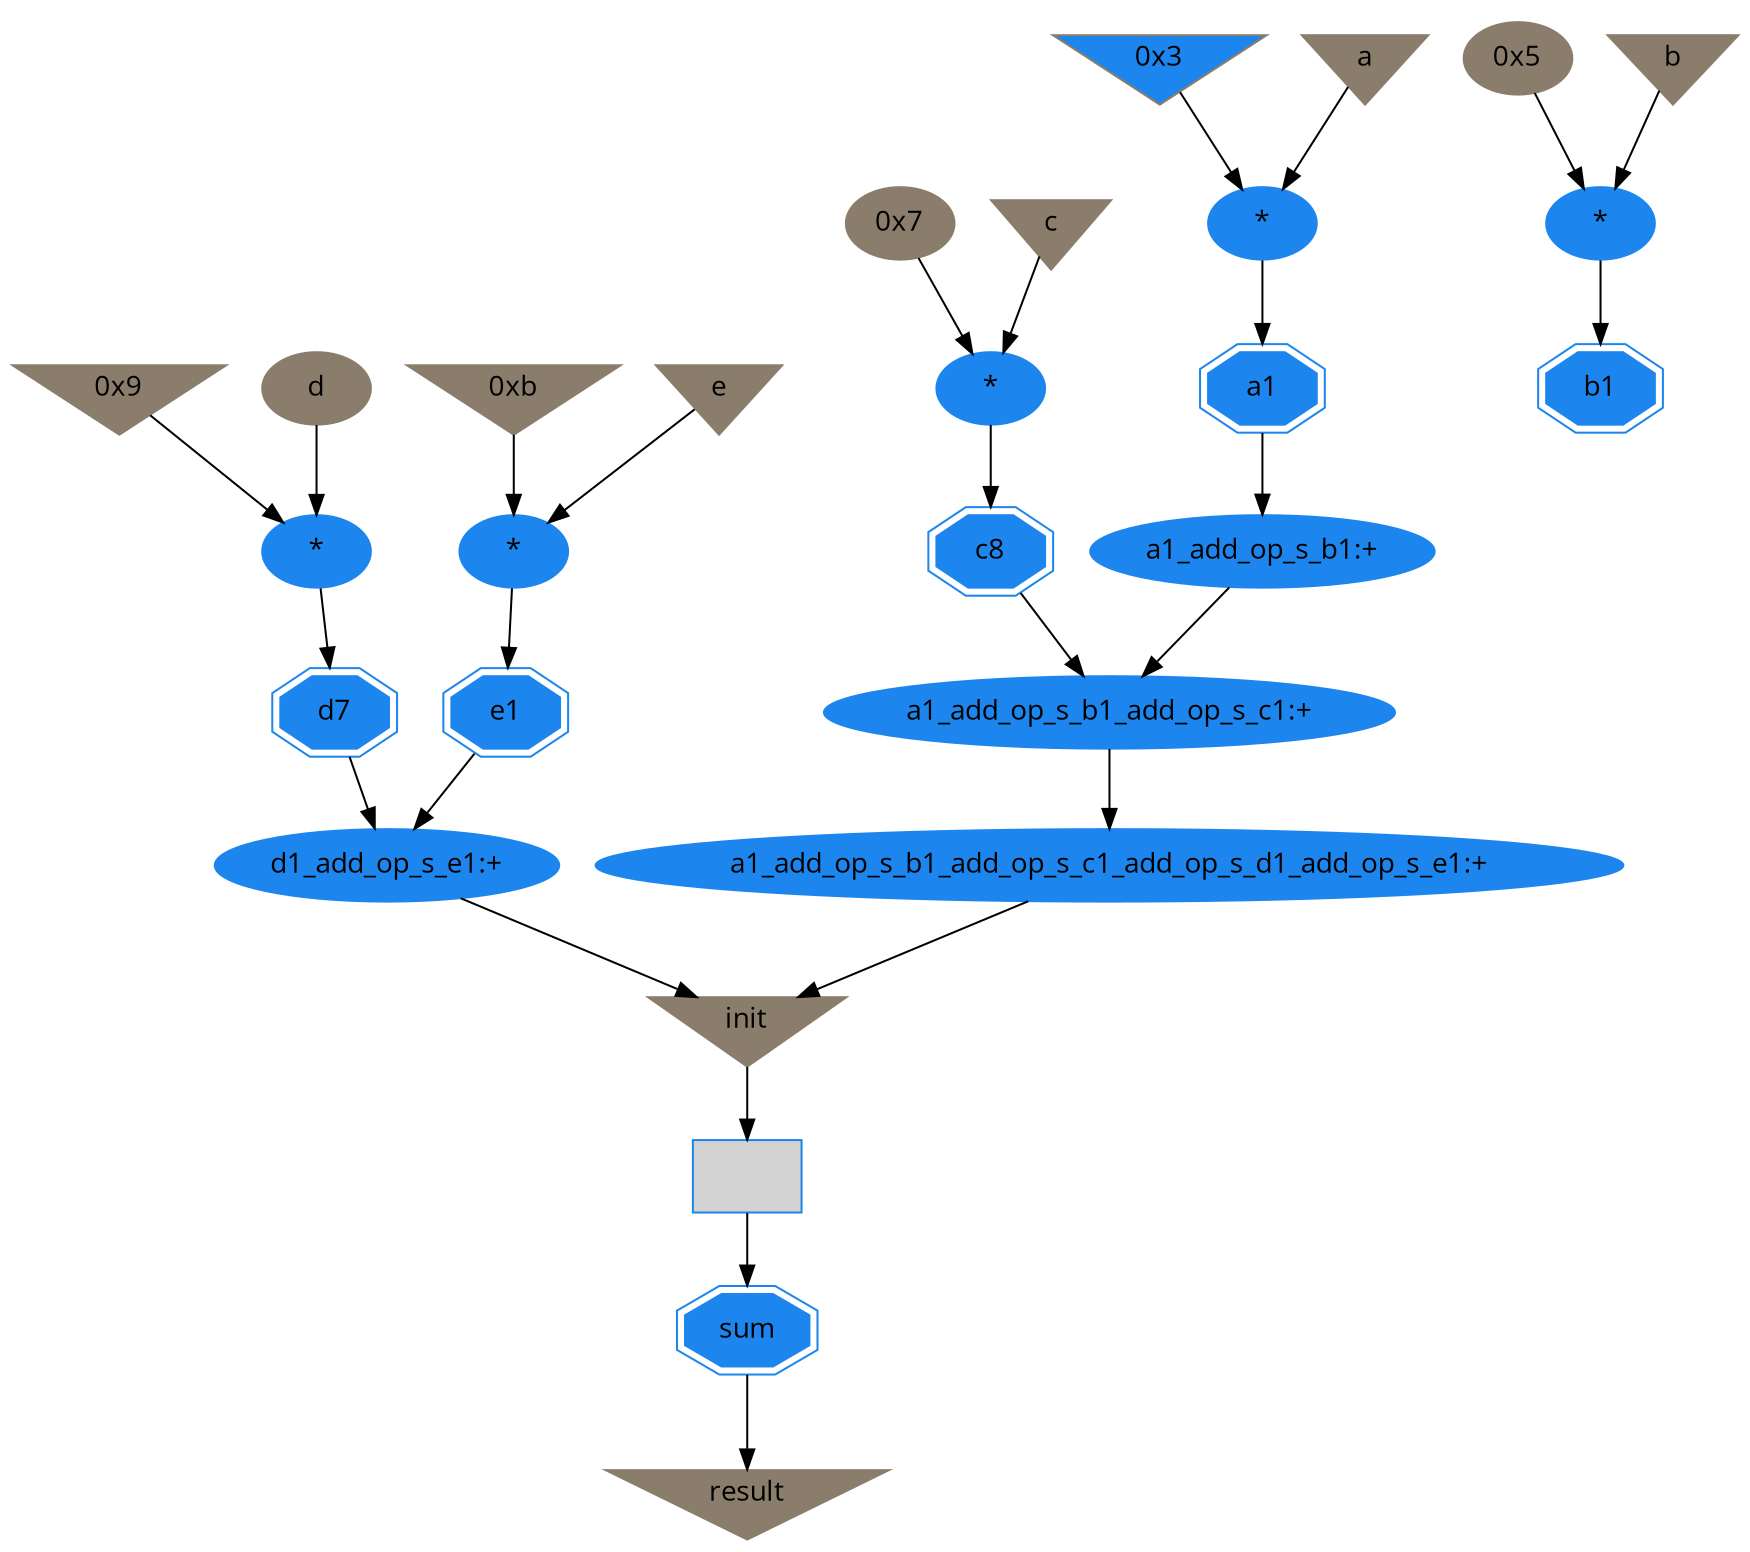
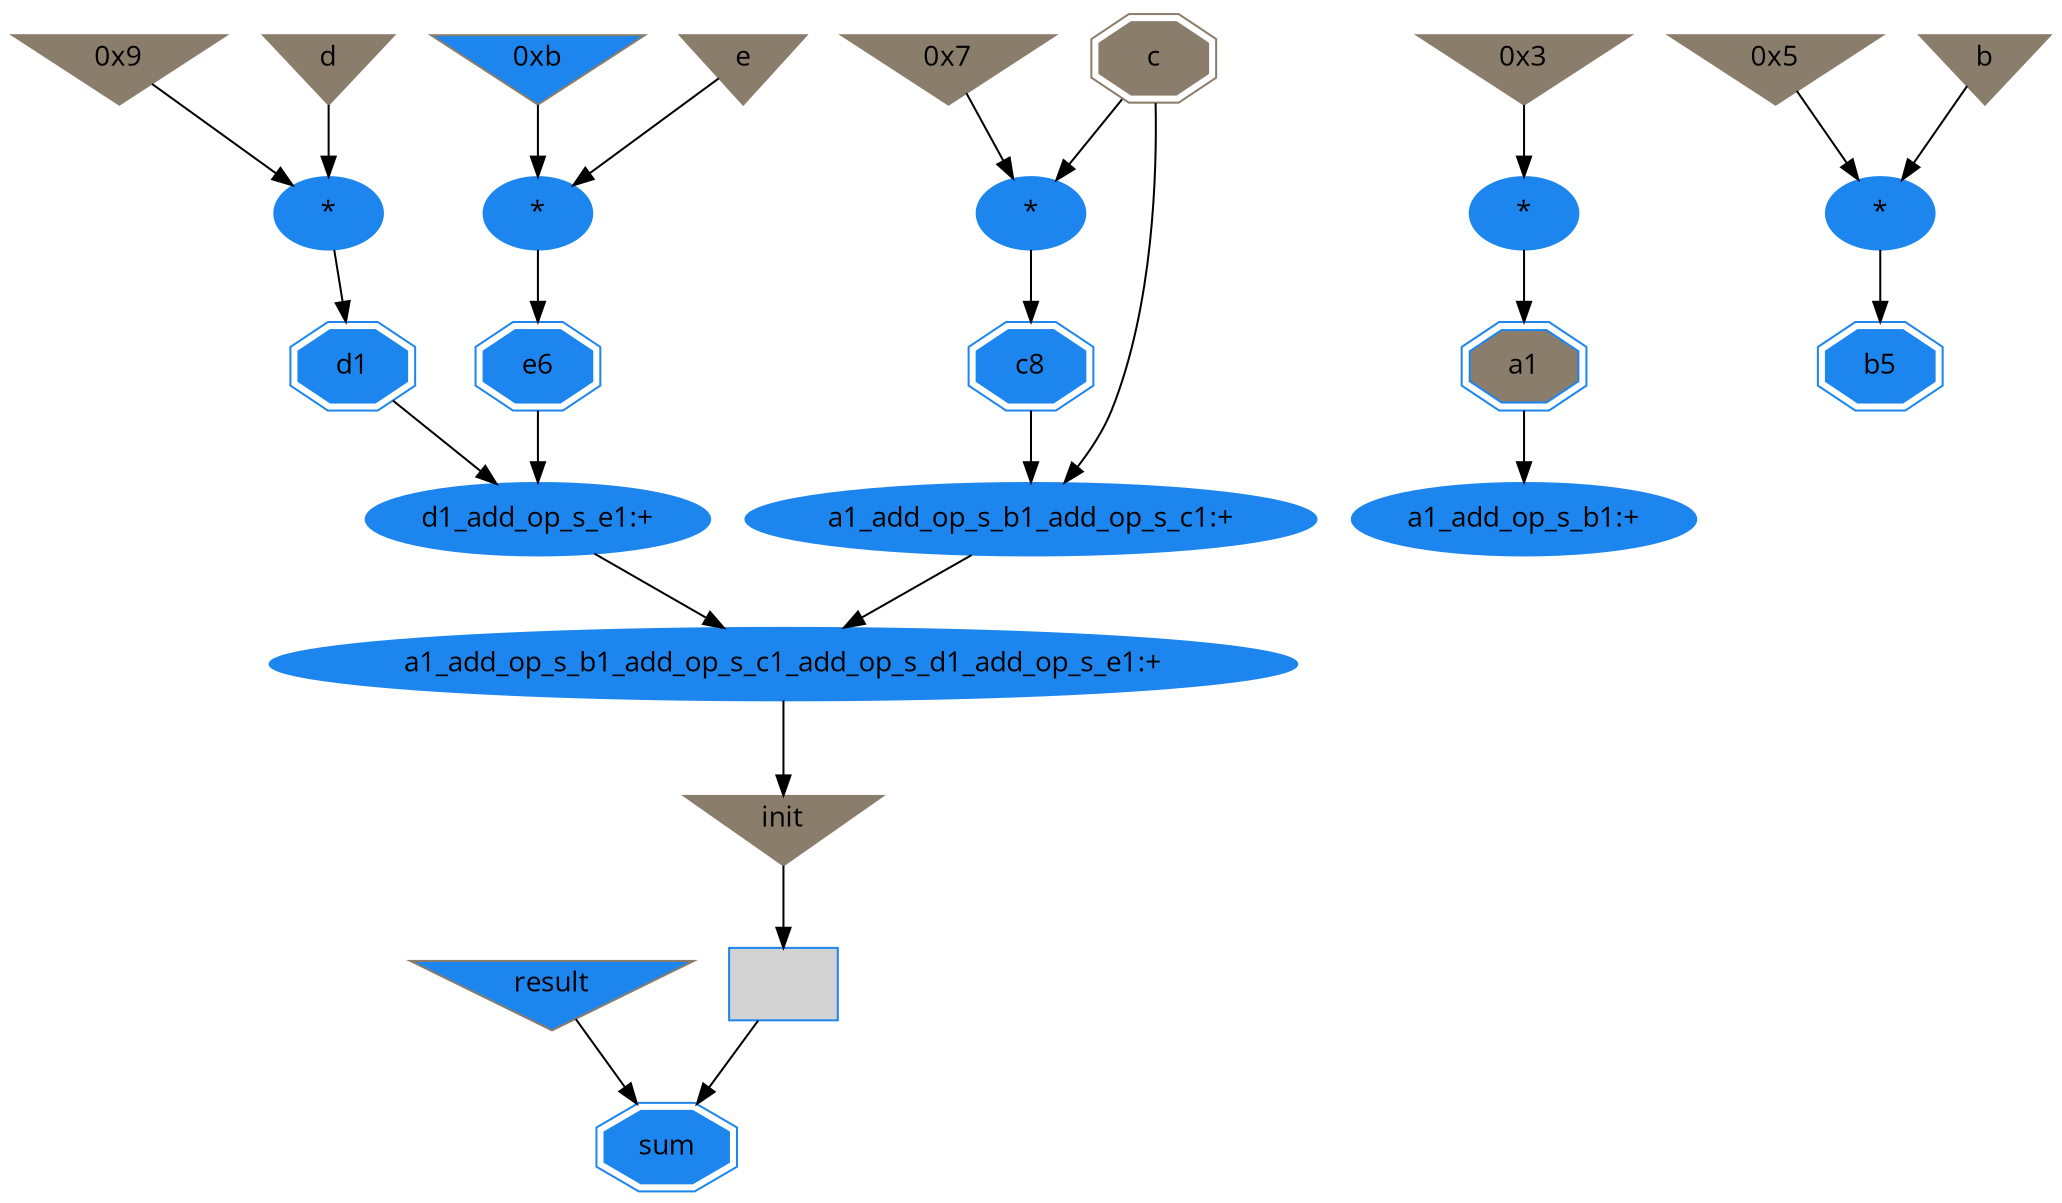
(1160, 58) -> (1524, 58)
(1365, 58) -> none
(1518, 58) -> (1776, 58)
(900, 223) -> (948, 58)
(1051, 223) -> (1154, 58)
(317, 388) -> (329, 58)
(514, 388) -> (538, 58)
(1262, 388) -> (1524, 366)
(1601, 388) -> (1880, 366)
(1193, 624) -> (1143, 292)
(335, 712) -> (353, 366)
(506, 712) -> (538, 366)
(569, 944) -> (650, 586)
(747, 1412) -> (600, 1053)
(747, 1493) -> (552, 984)
